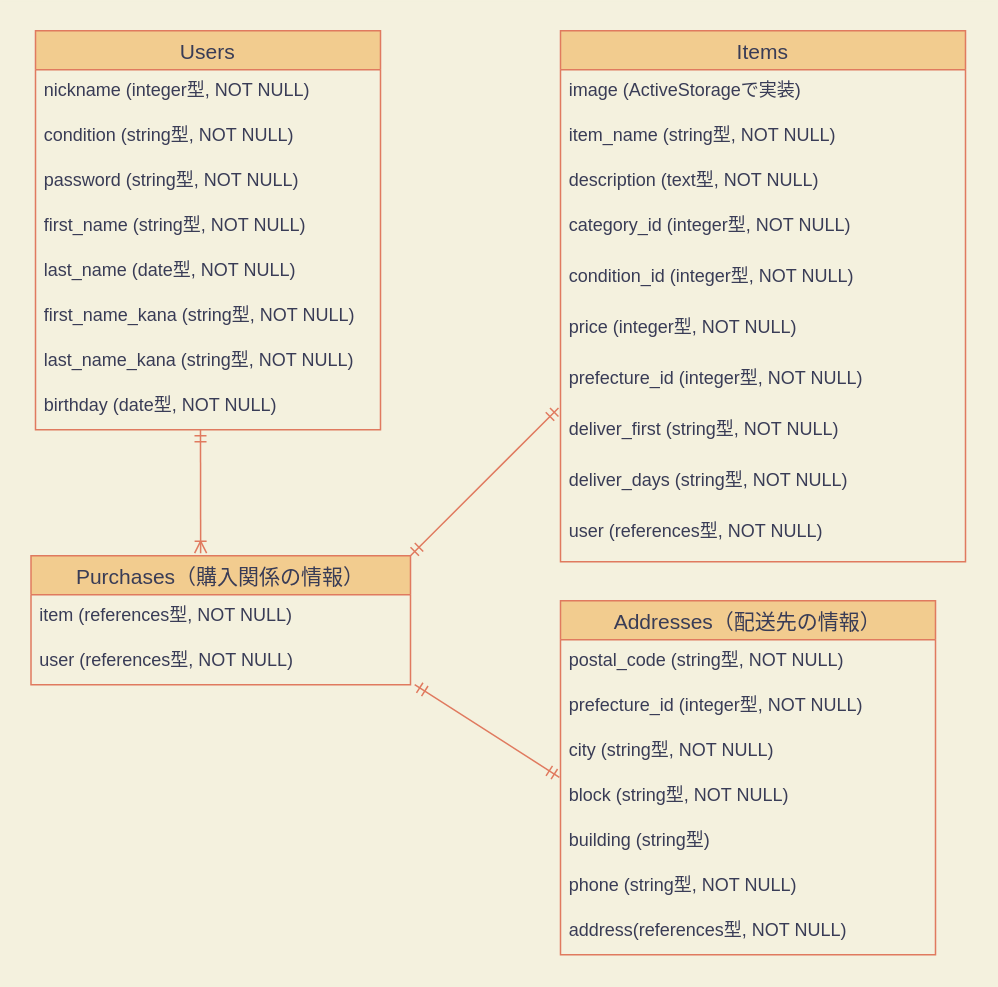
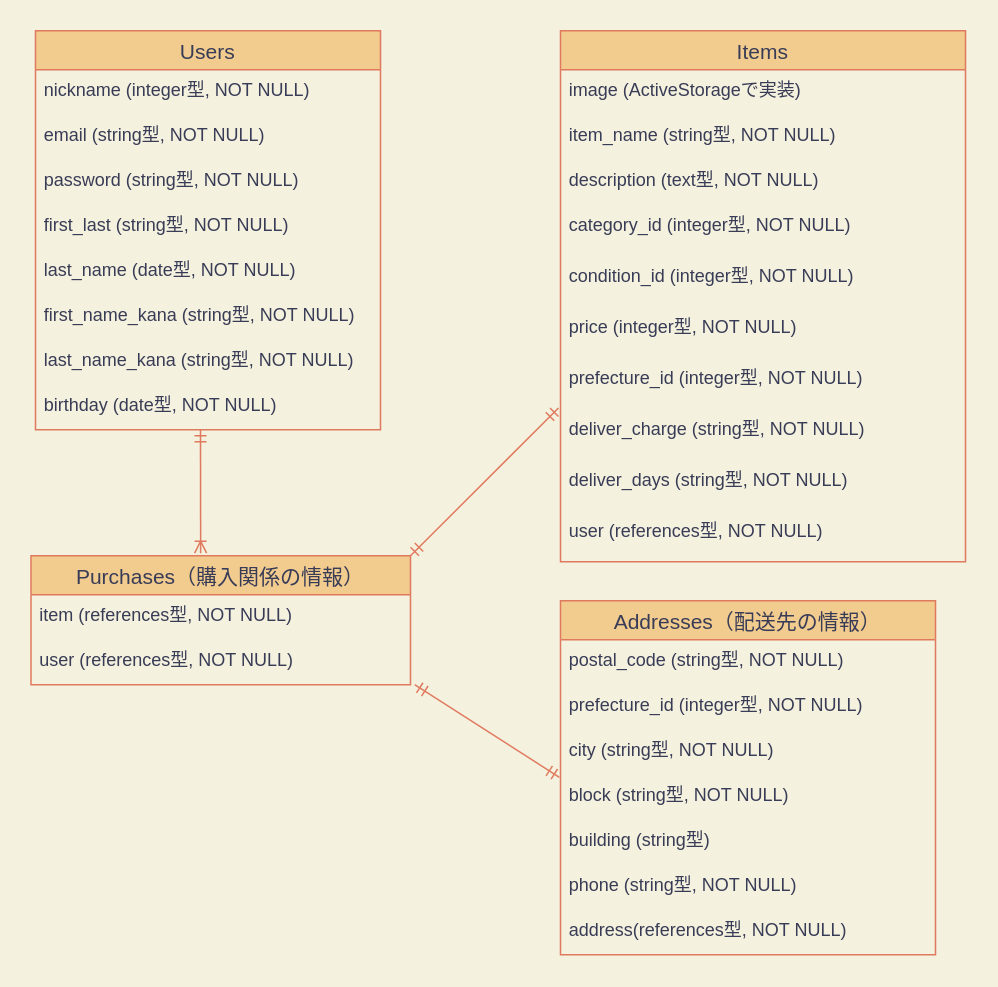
(177, 135) -> (157, 135)
(185, 225) -> (182, 225)
(720, 429) -> (727, 429)
